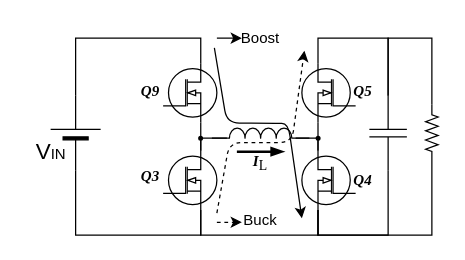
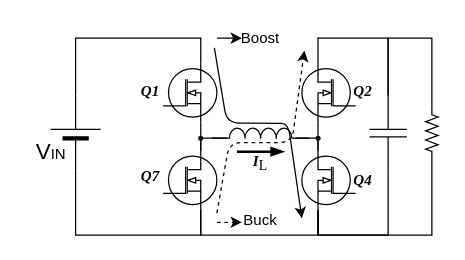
(151, 92) -> (151, 92)
(363, 92) -> (363, 92)
(151, 177) -> (151, 177)
